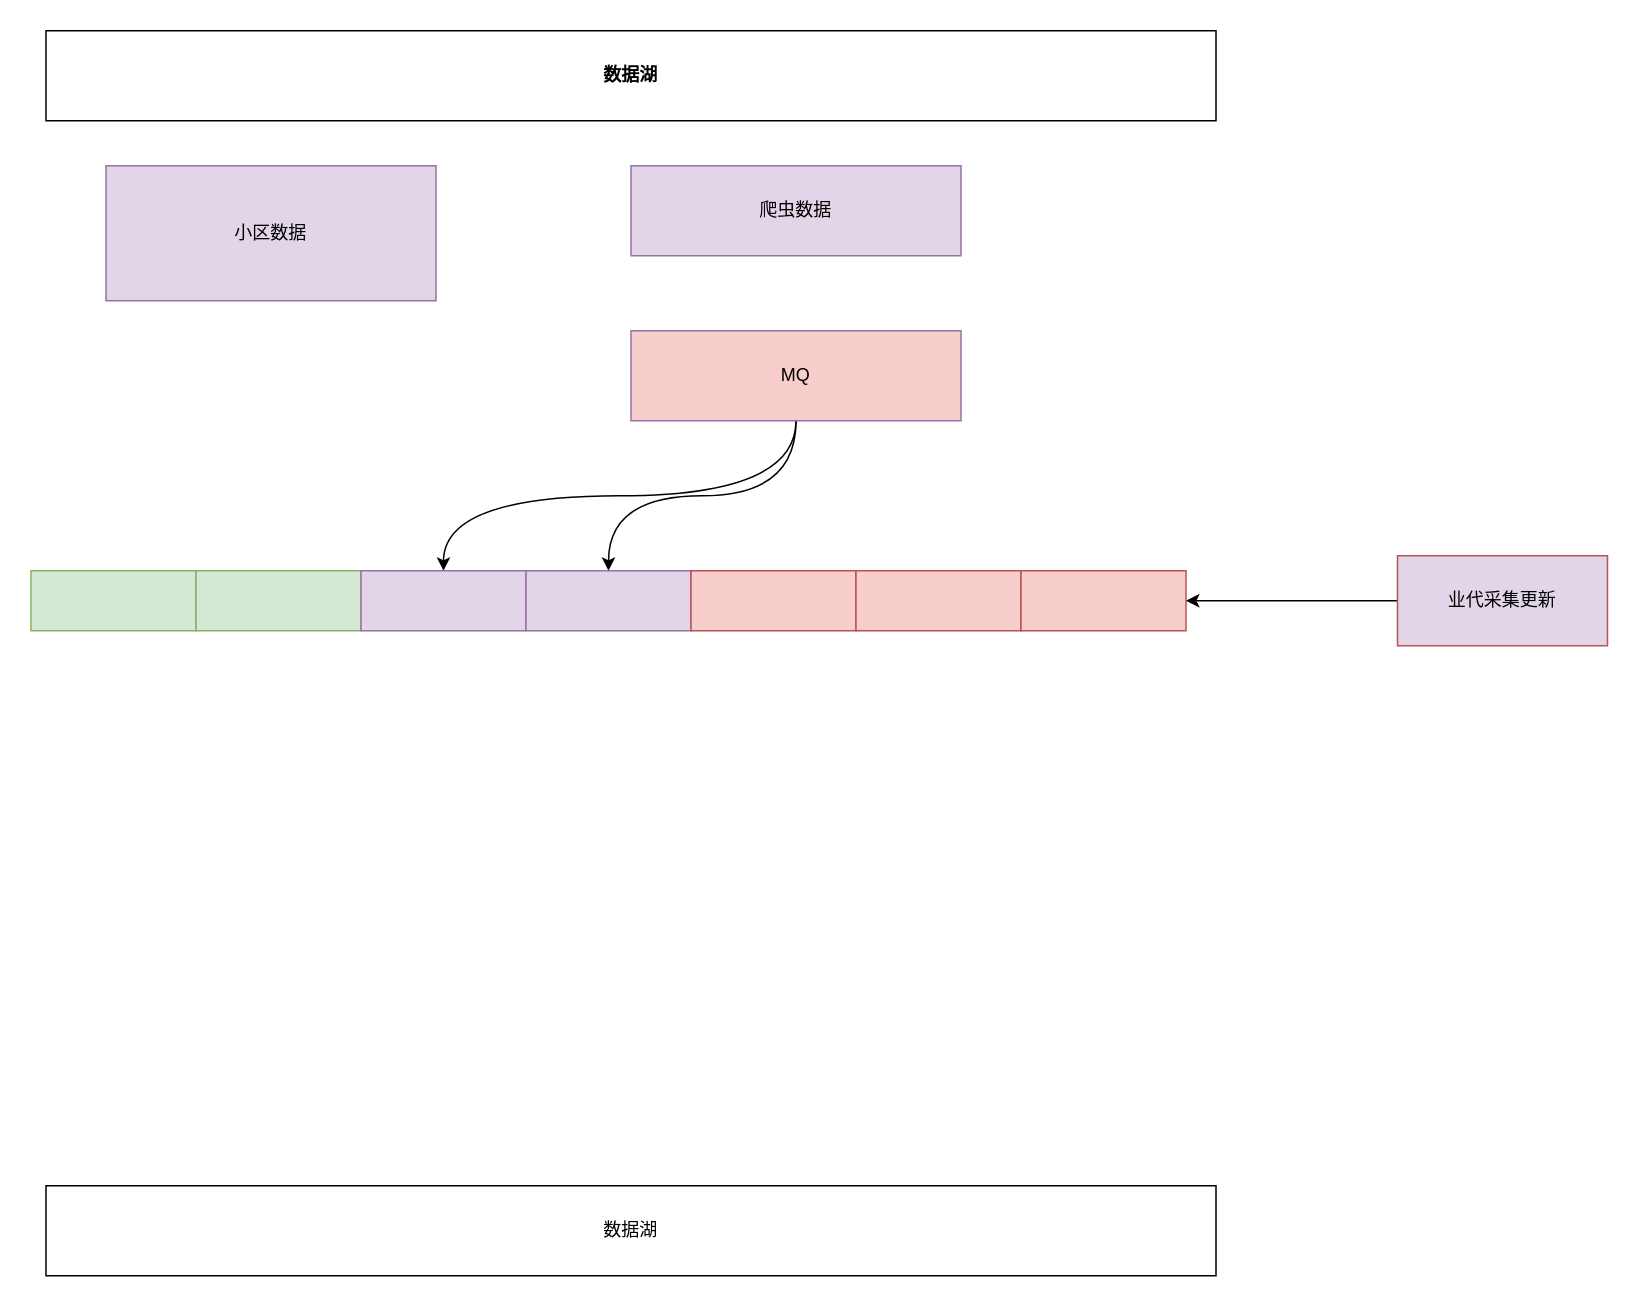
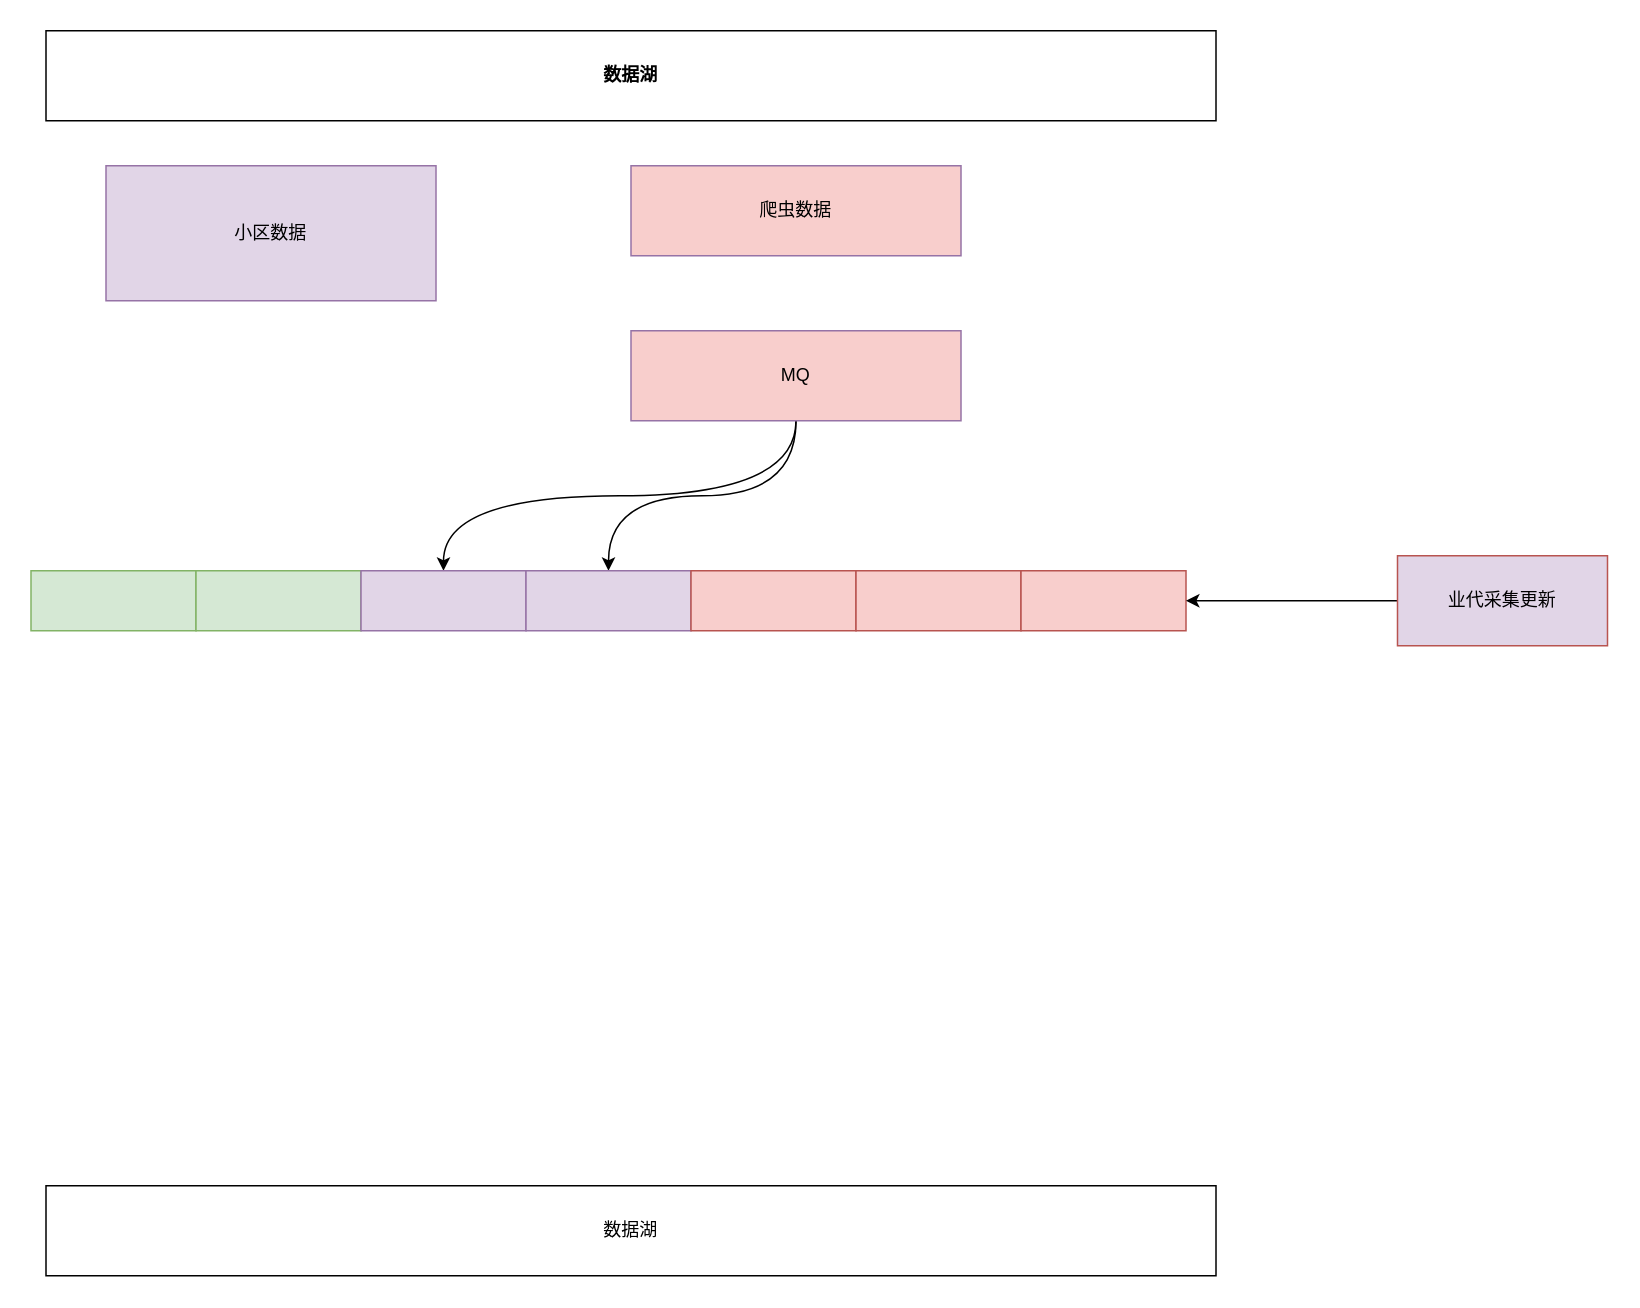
(796, 211) -> (796, 211)
